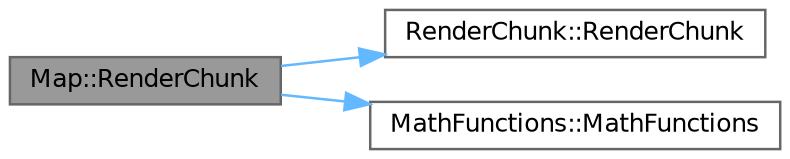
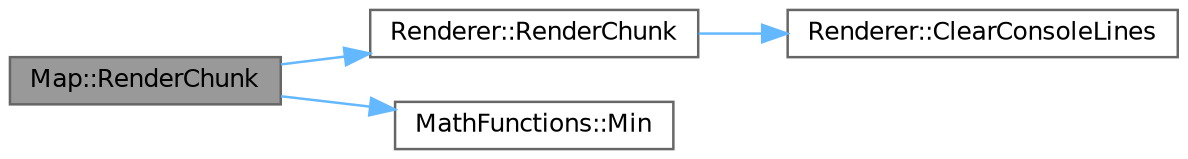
(575, 34) -> (534, 34)
none -> (983, 34)
(575, 125) -> (534, 125)
